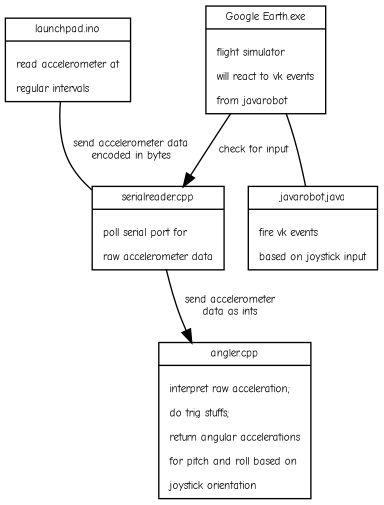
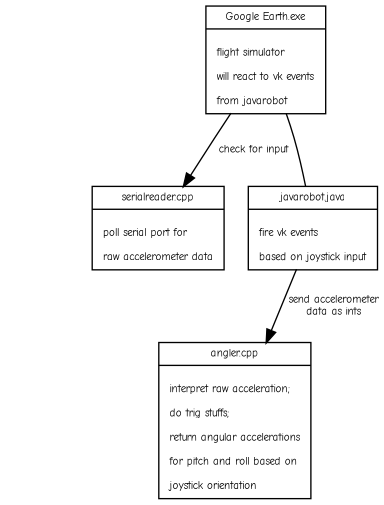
(68, 60) -> none
(175, 300) -> (284, 300)
